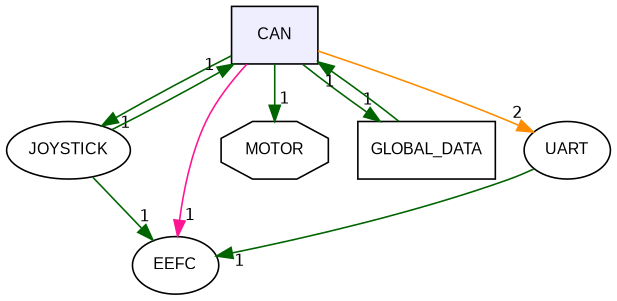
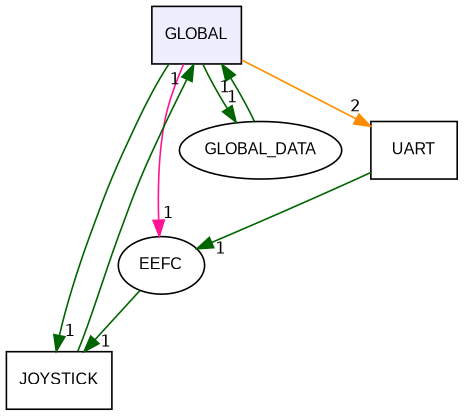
(275, 35) -> (197, 35)
(69, 150) -> (59, 380)
(275, 150) -> none
(427, 150) -> (261, 150)
(567, 150) -> (414, 150)
(117, 203) -> (117, 315)
